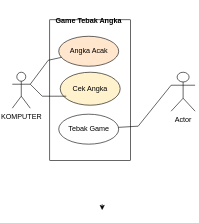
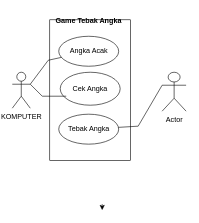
(89, 51) -> (89, 51)
(90, 89) -> (90, 89)
(183, 92) -> (174, 92)
(89, 129) -> (89, 129)
